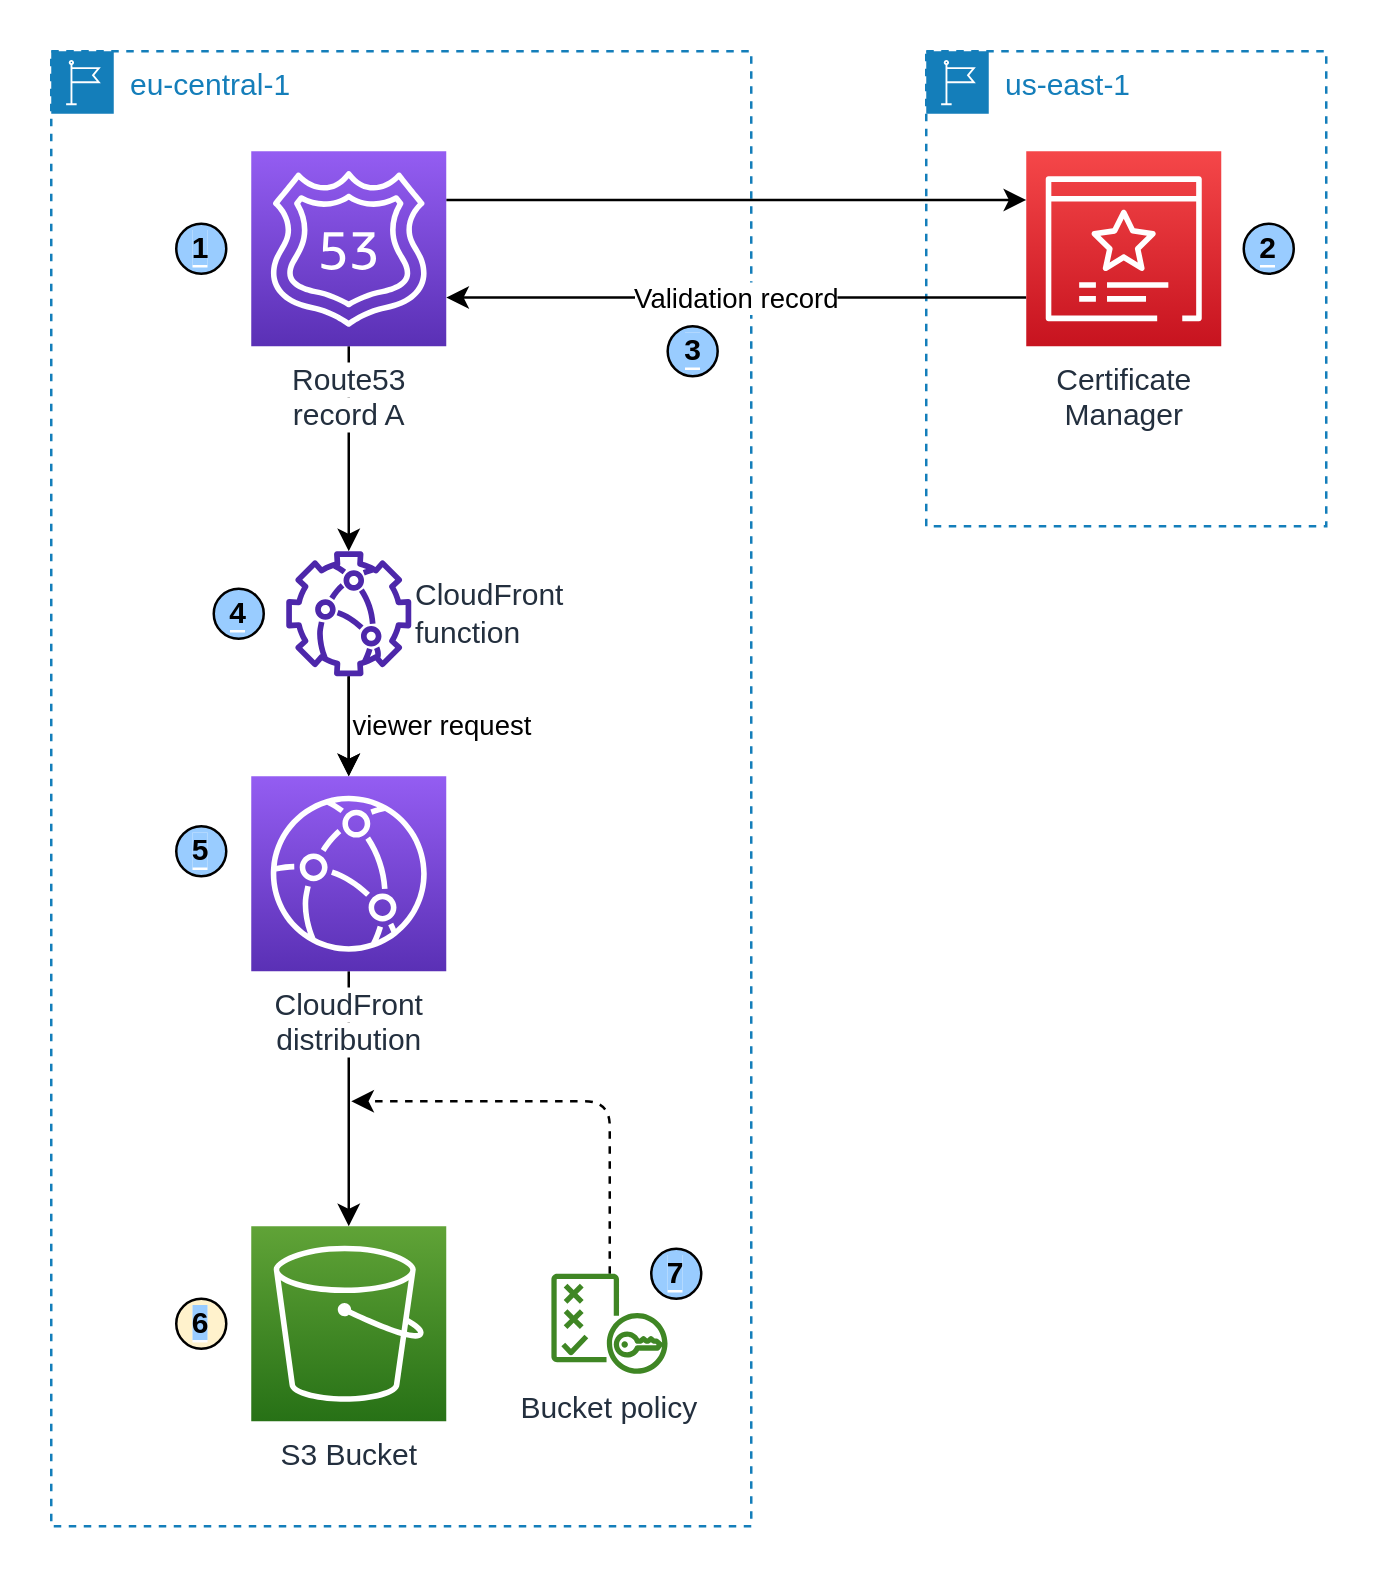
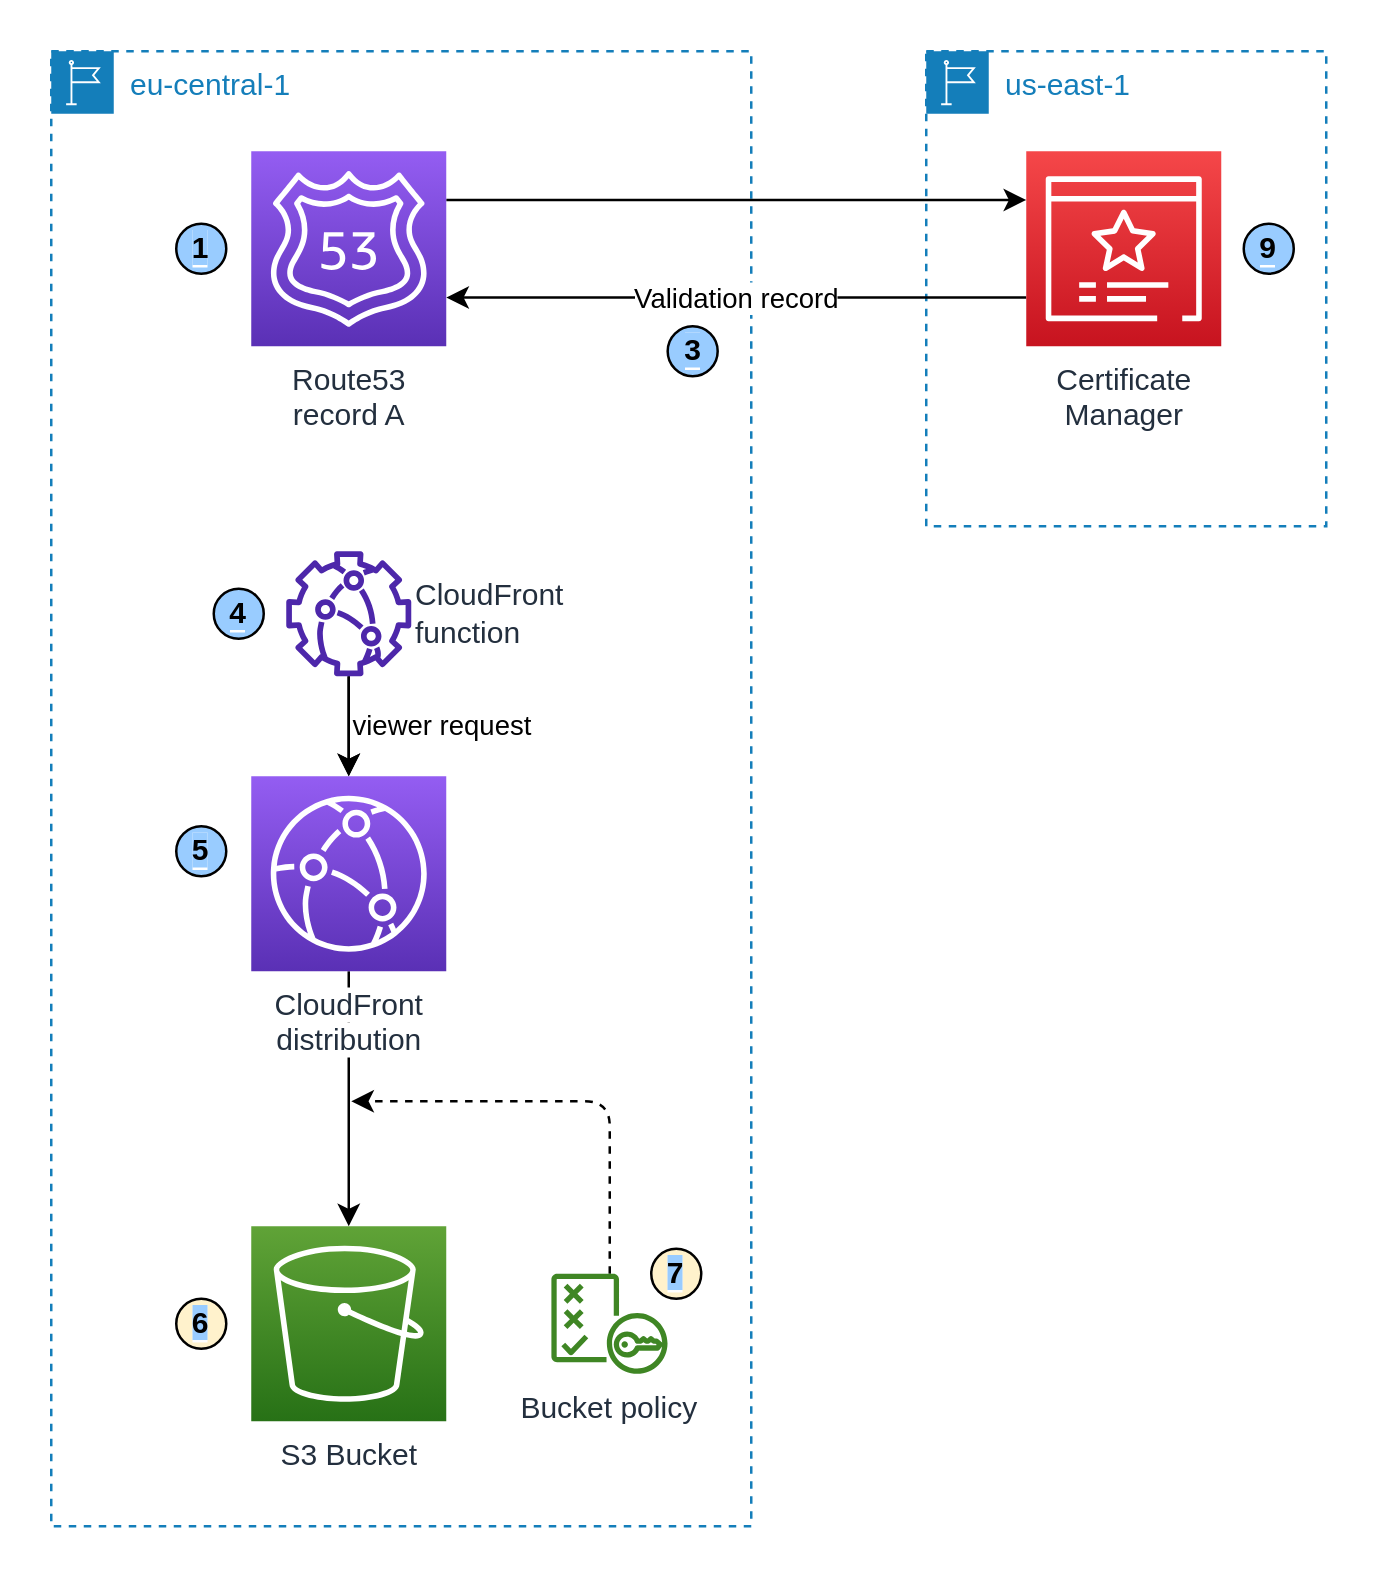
(1269, 249) -> (1269, 249)
(349, 483) -> none
(676, 1274) -> (676, 1274)
